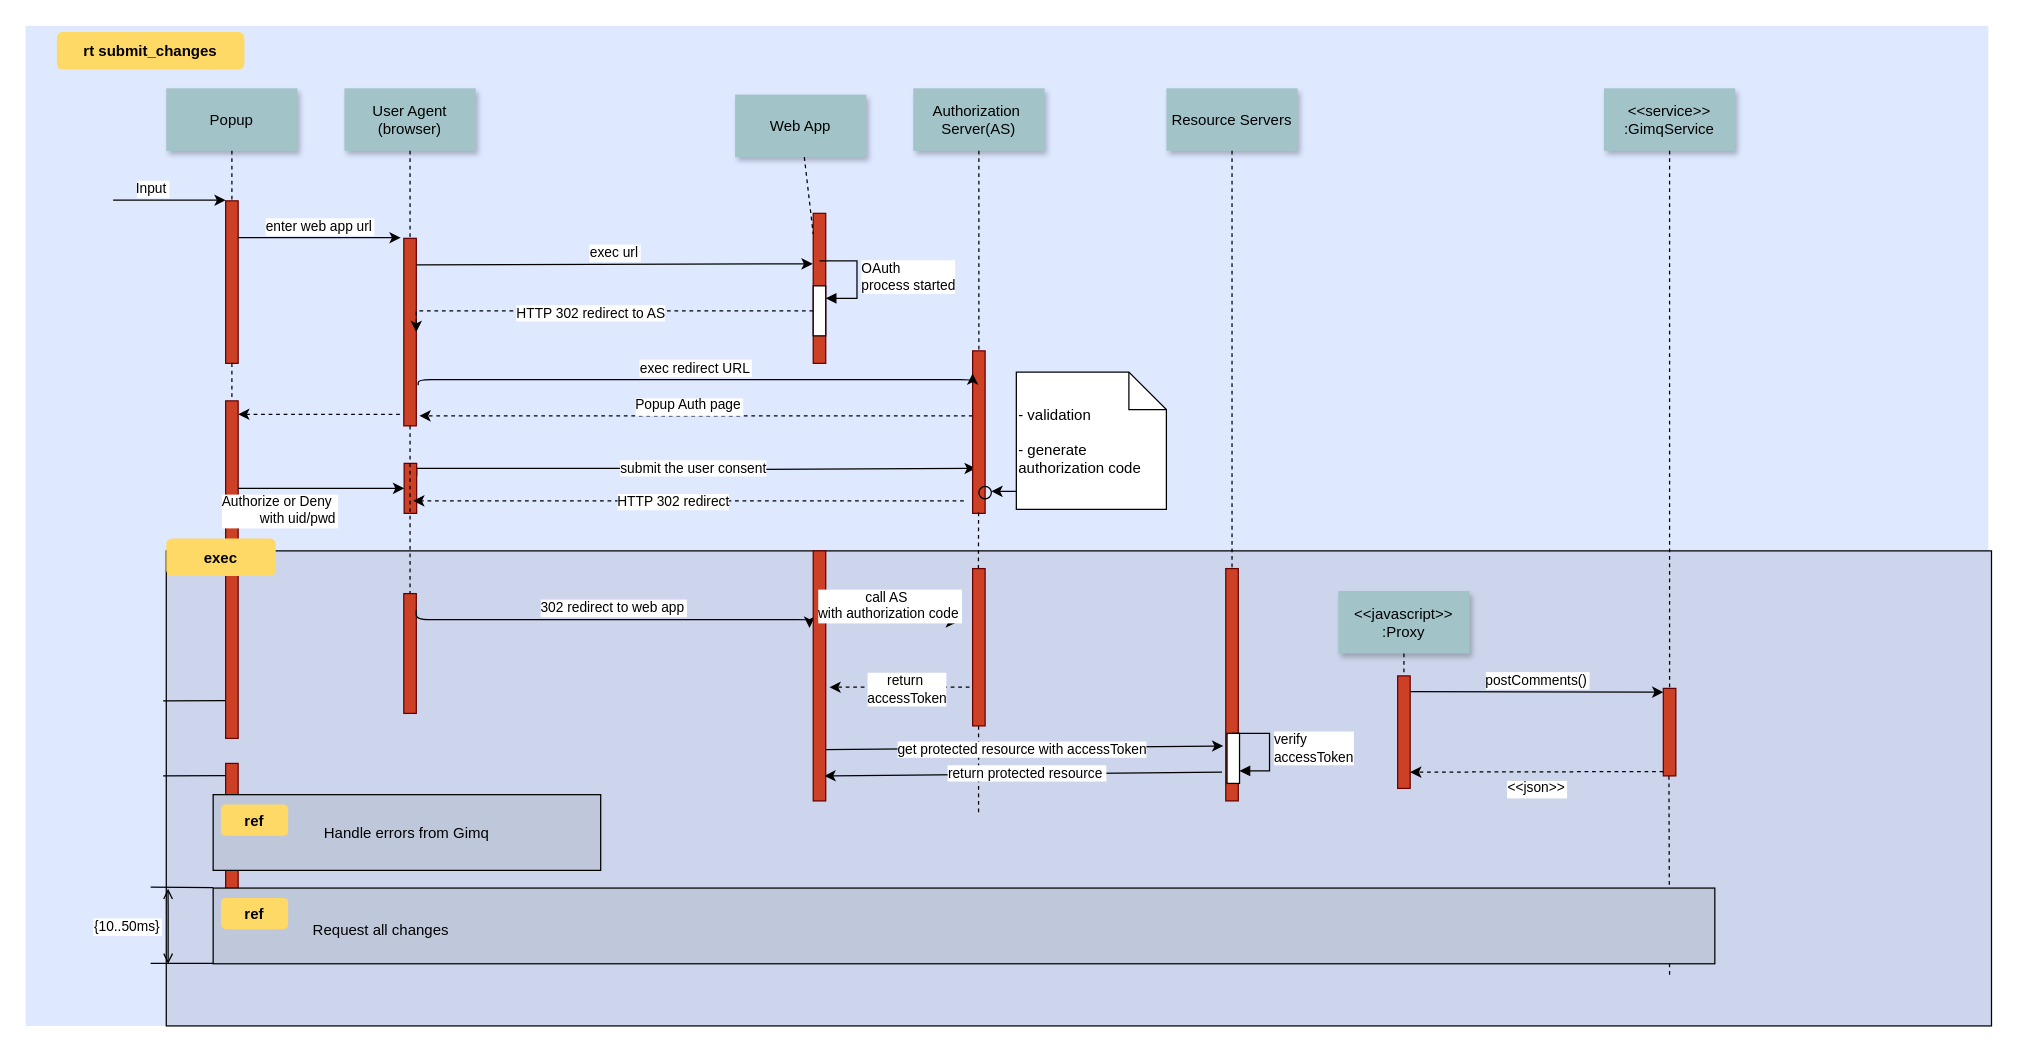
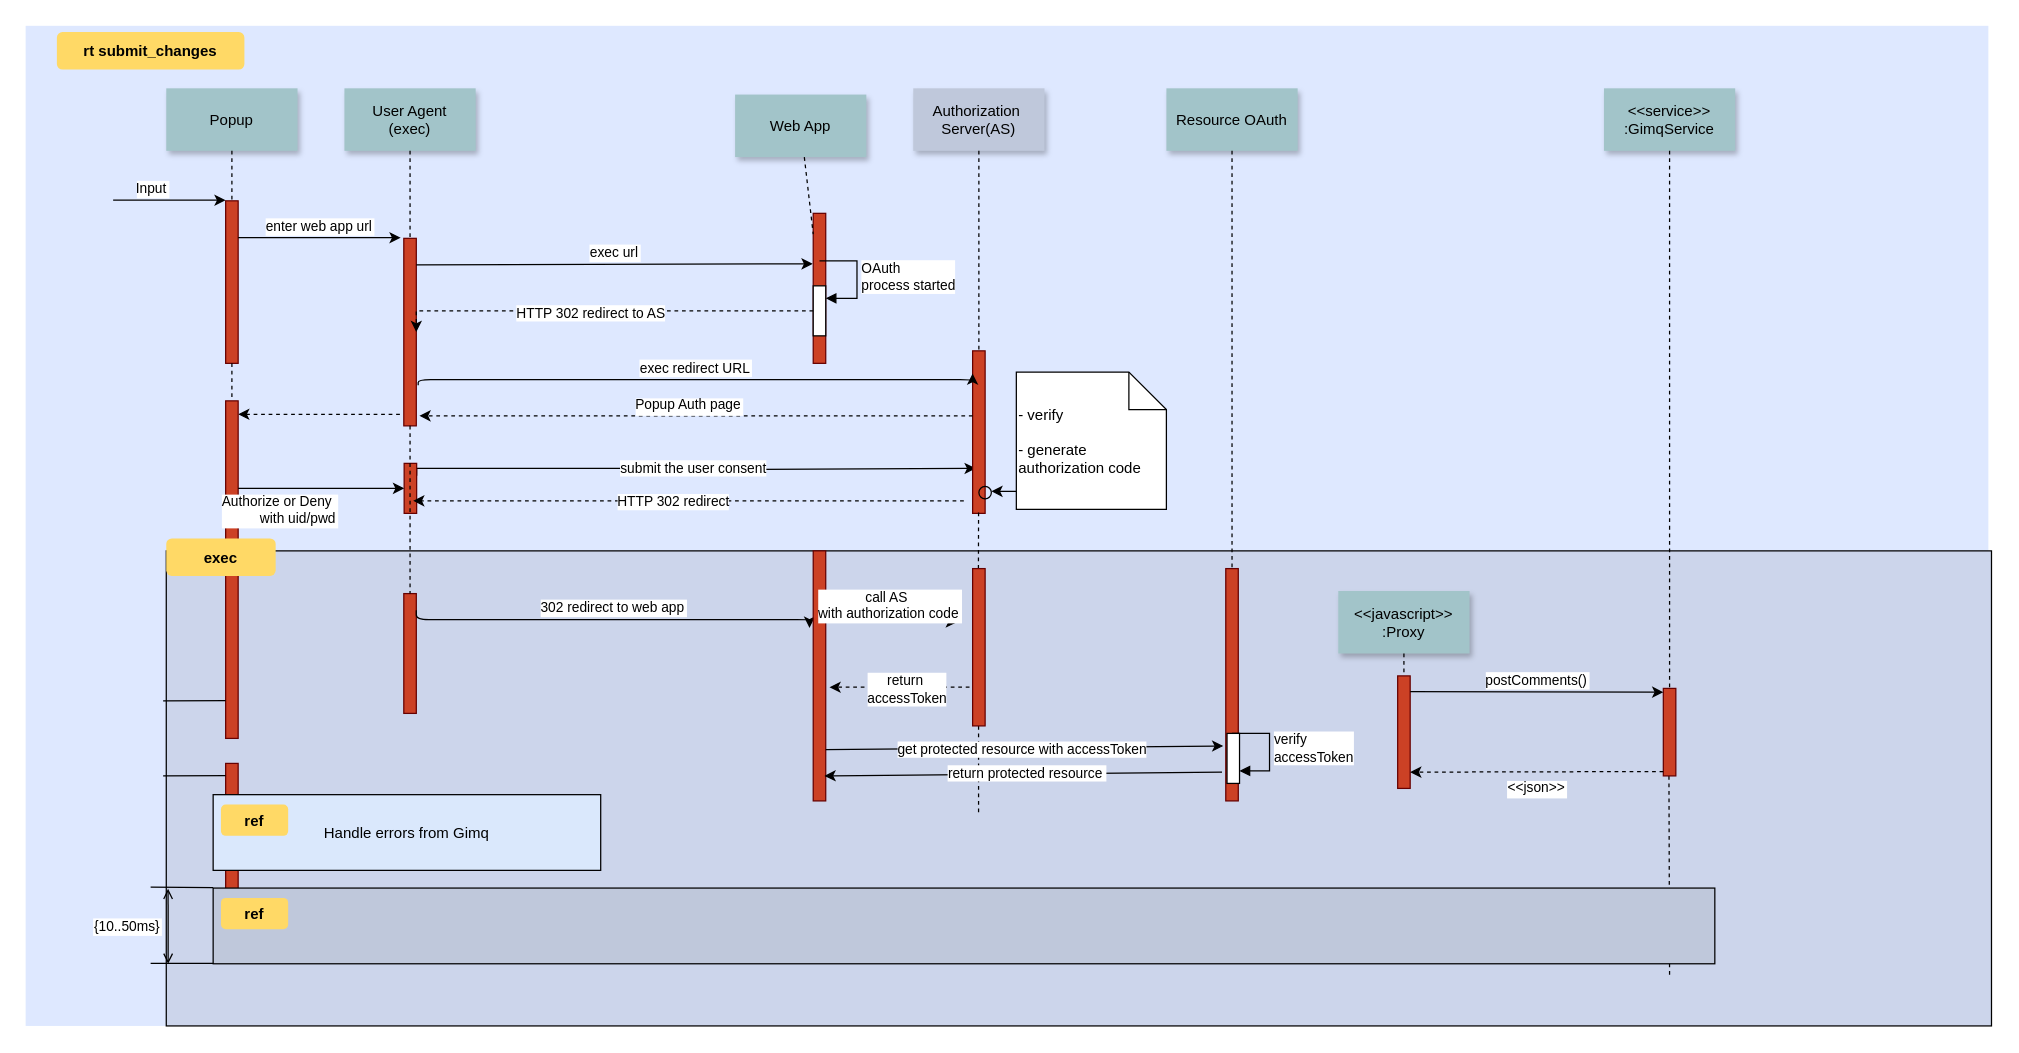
(409, 111) -> (409, 111)
(979, 119) -> (979, 119)
(1231, 120) -> (1231, 120)
(1063, 415) -> (1050, 415)
(407, 832) -> (407, 832)
(531, 930) -> none
